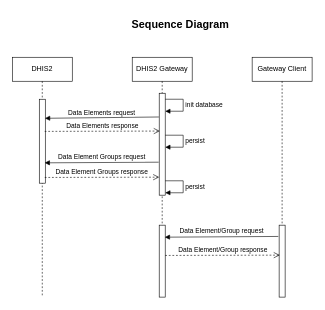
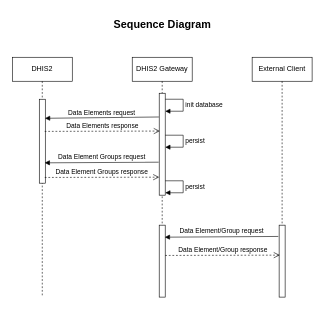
(180, 24) -> (162, 24)
(282, 69) -> (282, 69)
